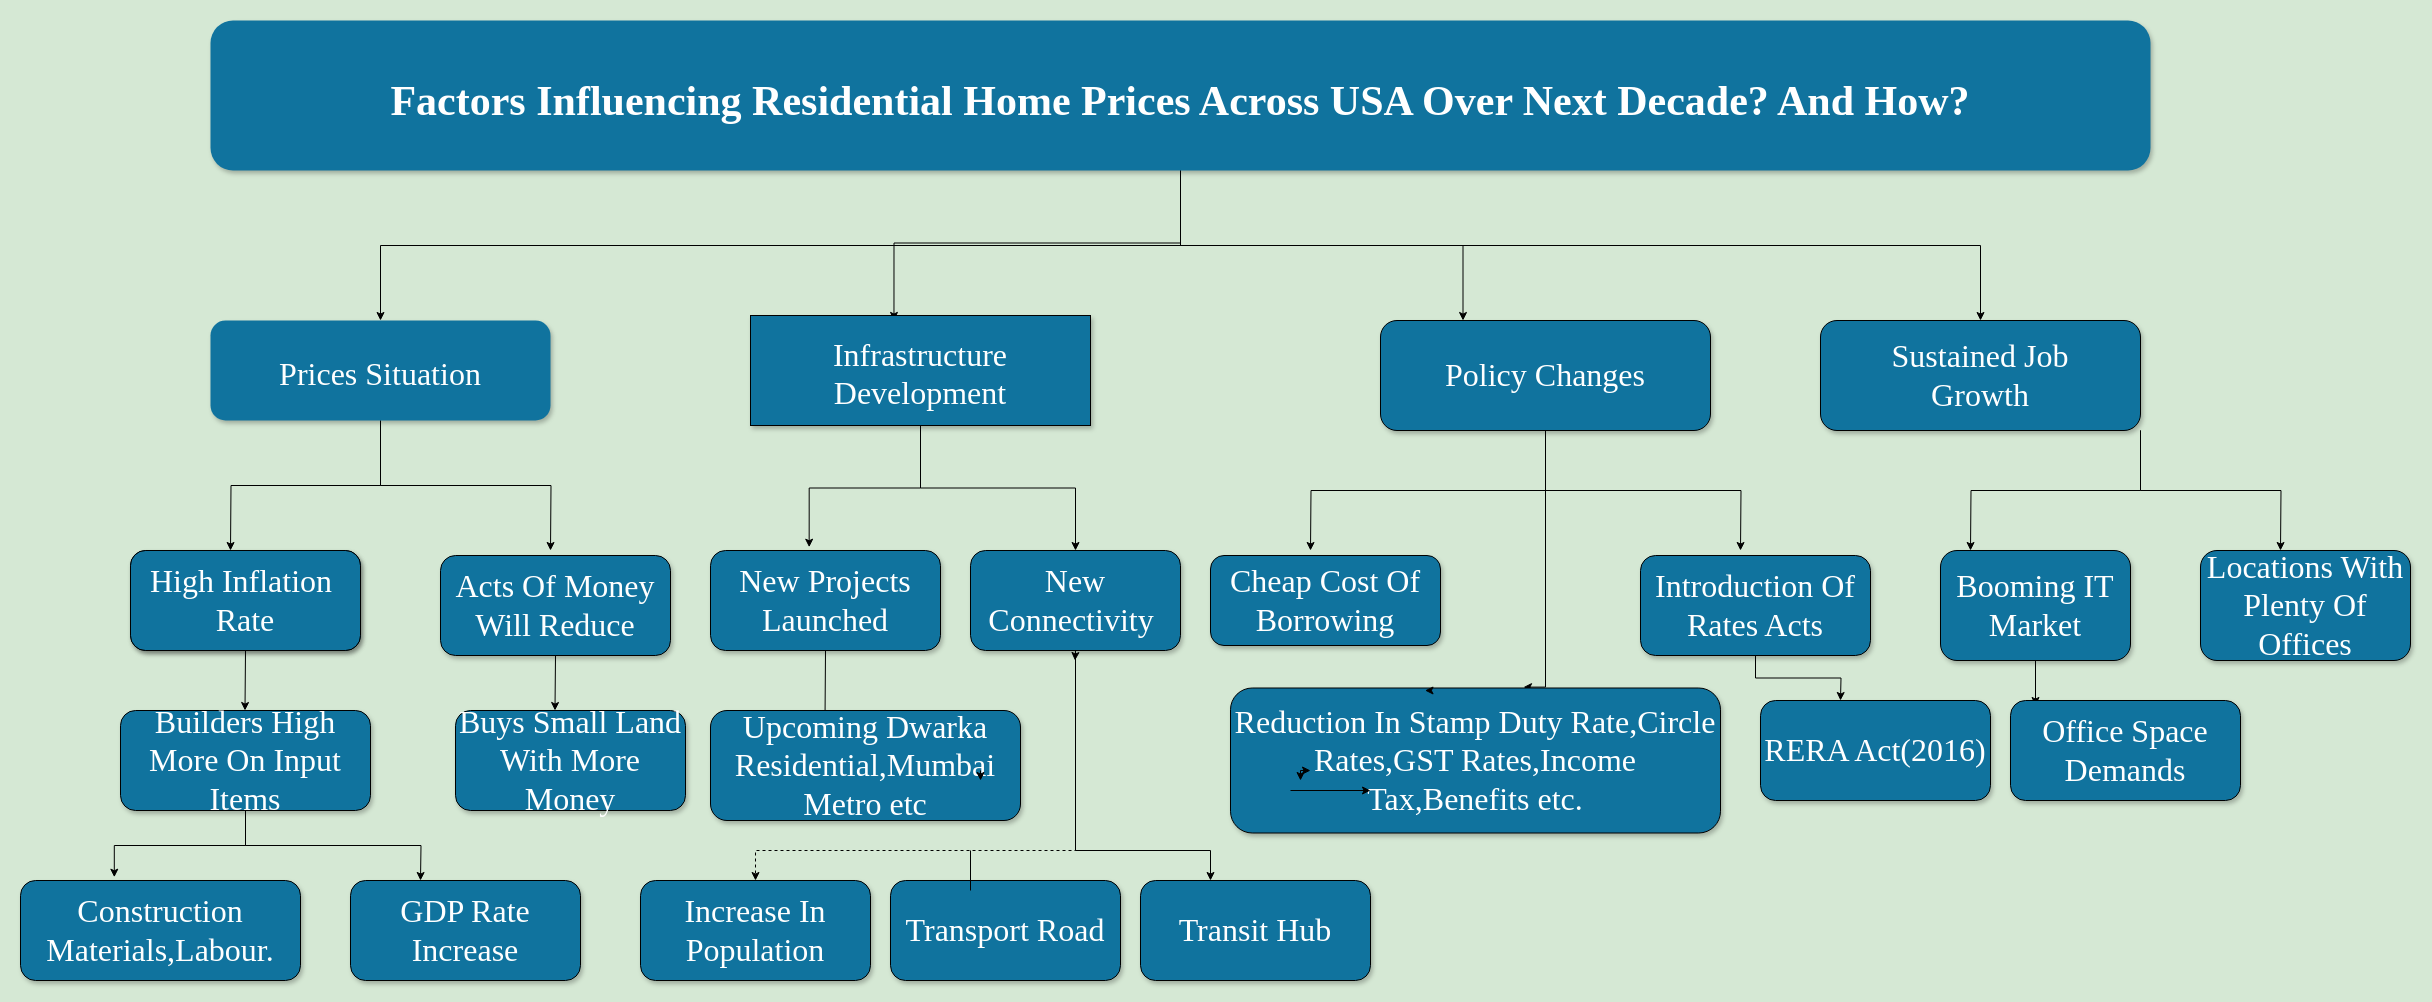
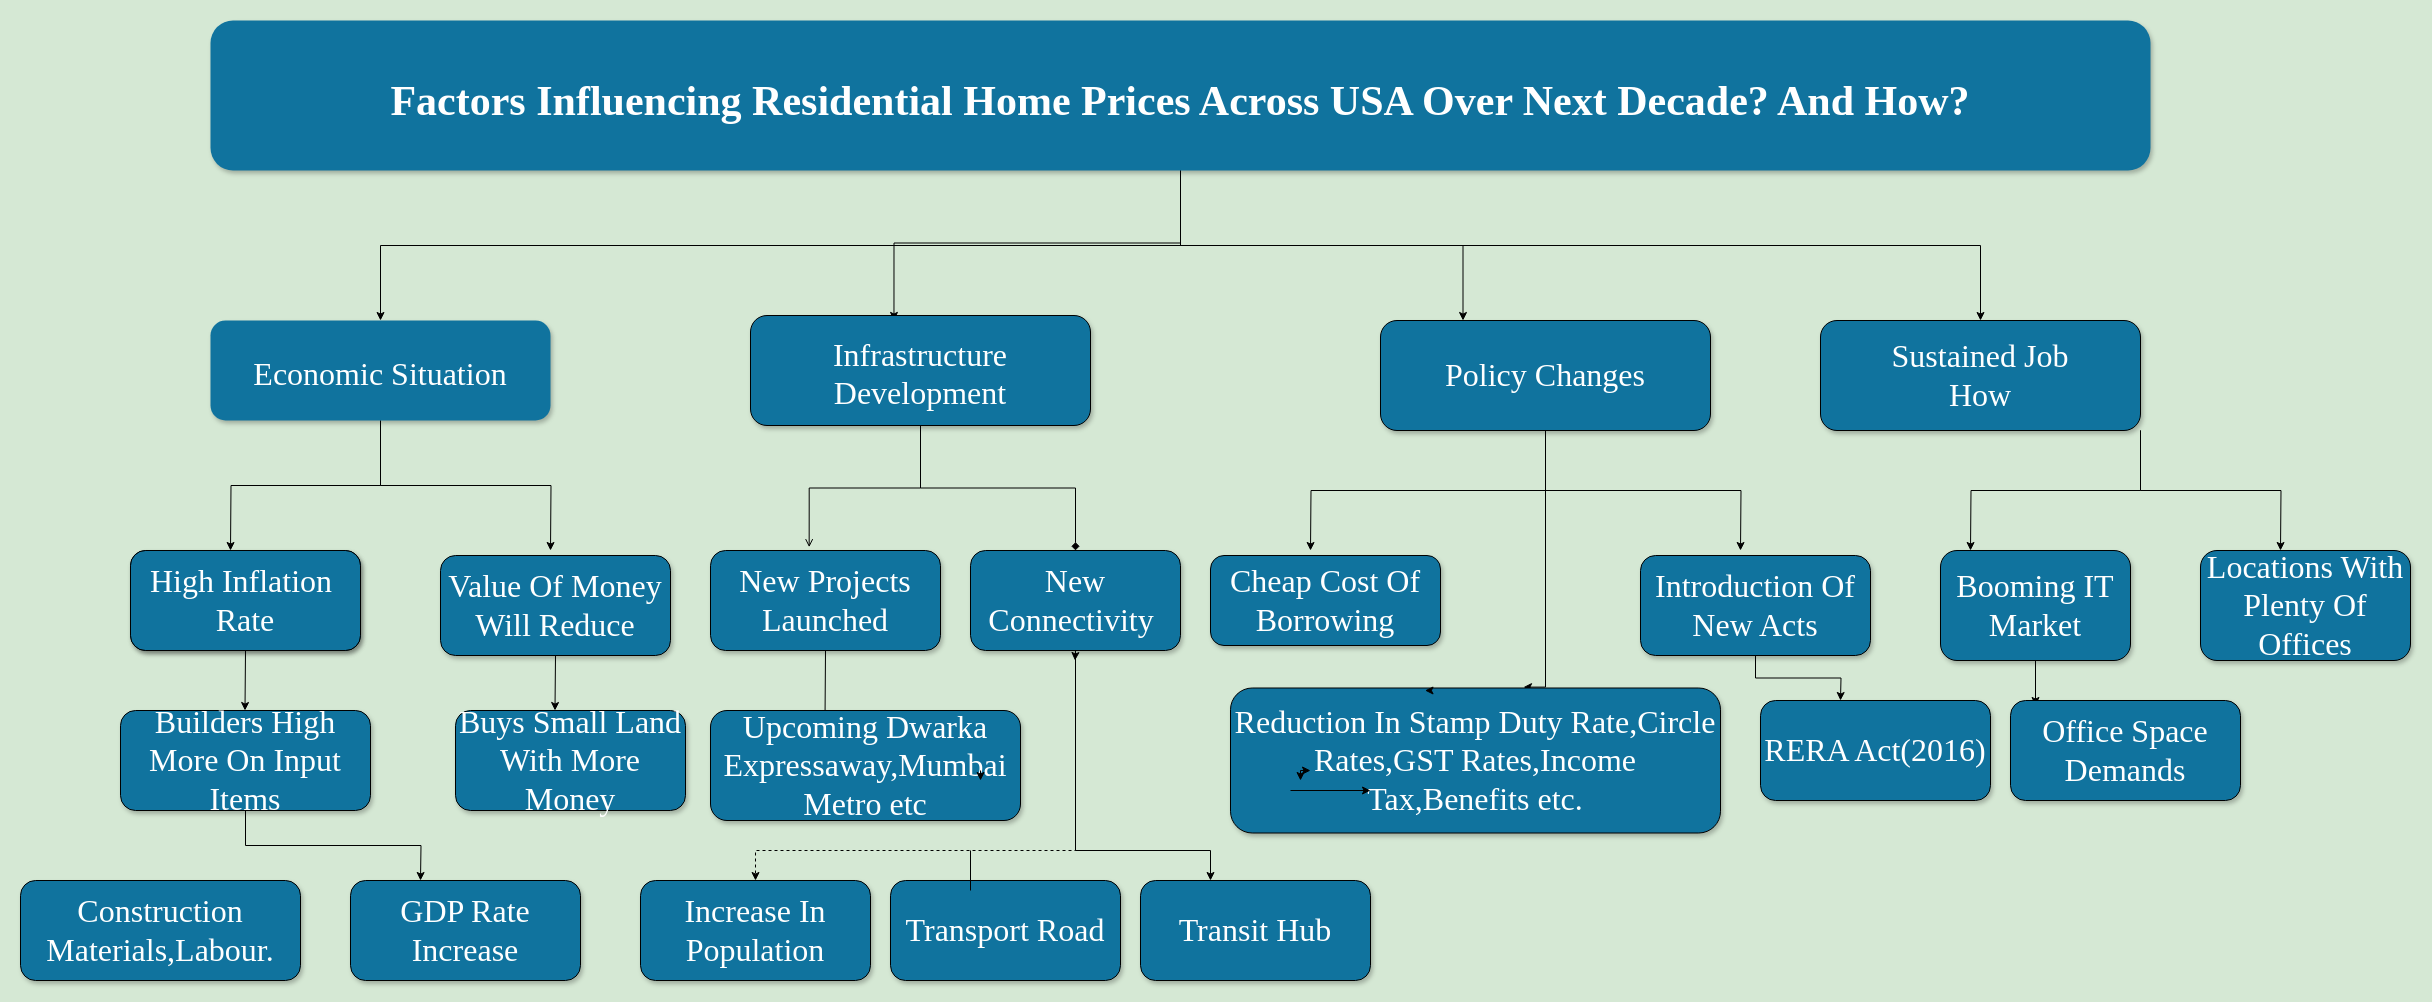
(921, 371) -> (921, 371)
(380, 374) -> (380, 374)
(1981, 376) -> (1981, 376)
(809, 539) -> (809, 540)
(1076, 542) -> (1076, 541)
(556, 606) -> (556, 606)
(1756, 606) -> (1756, 606)
(866, 766) -> (866, 766)
(167, 846) -> none
